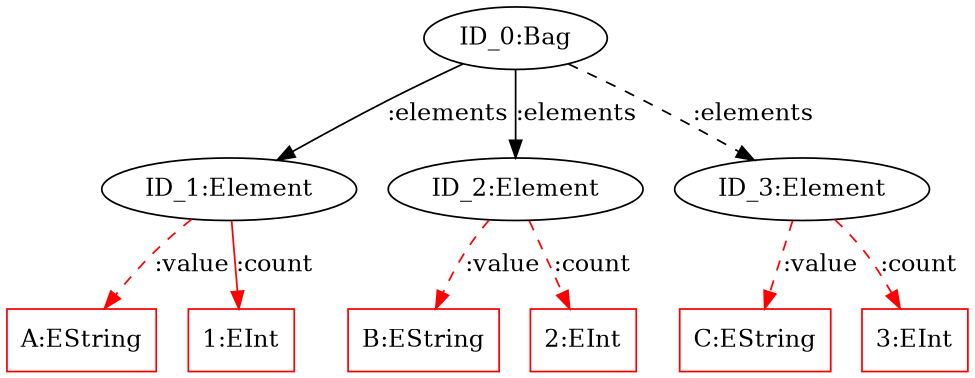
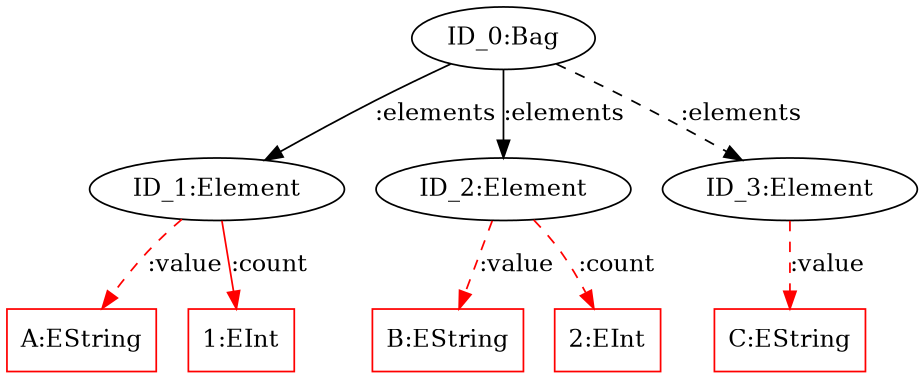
(915, 340) -> none
